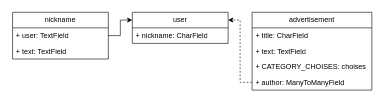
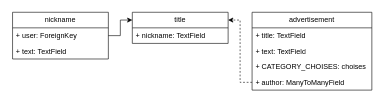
(180, 20) -> (180, 20)
(45, 36) -> (48, 36)
(173, 36) -> (173, 36)
(287, 36) -> (287, 36)
